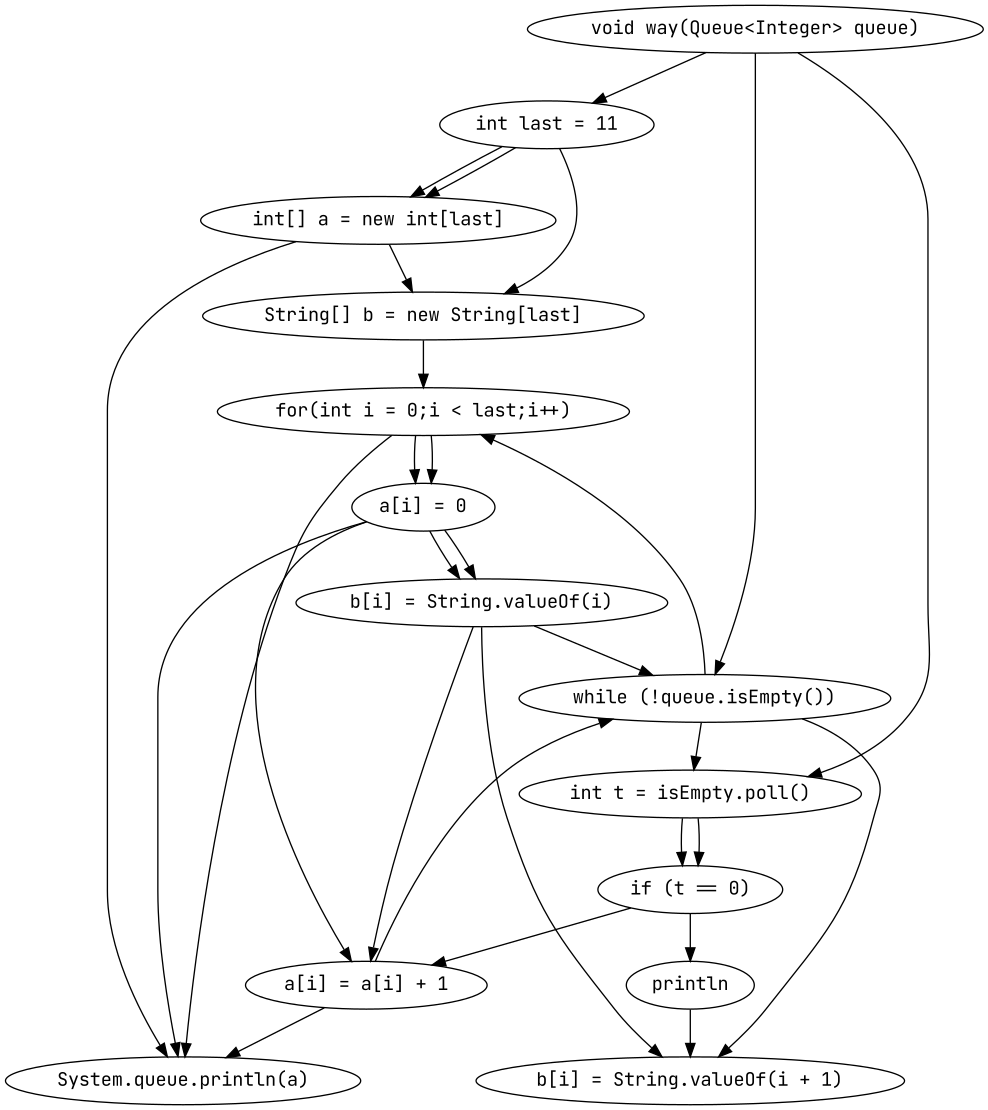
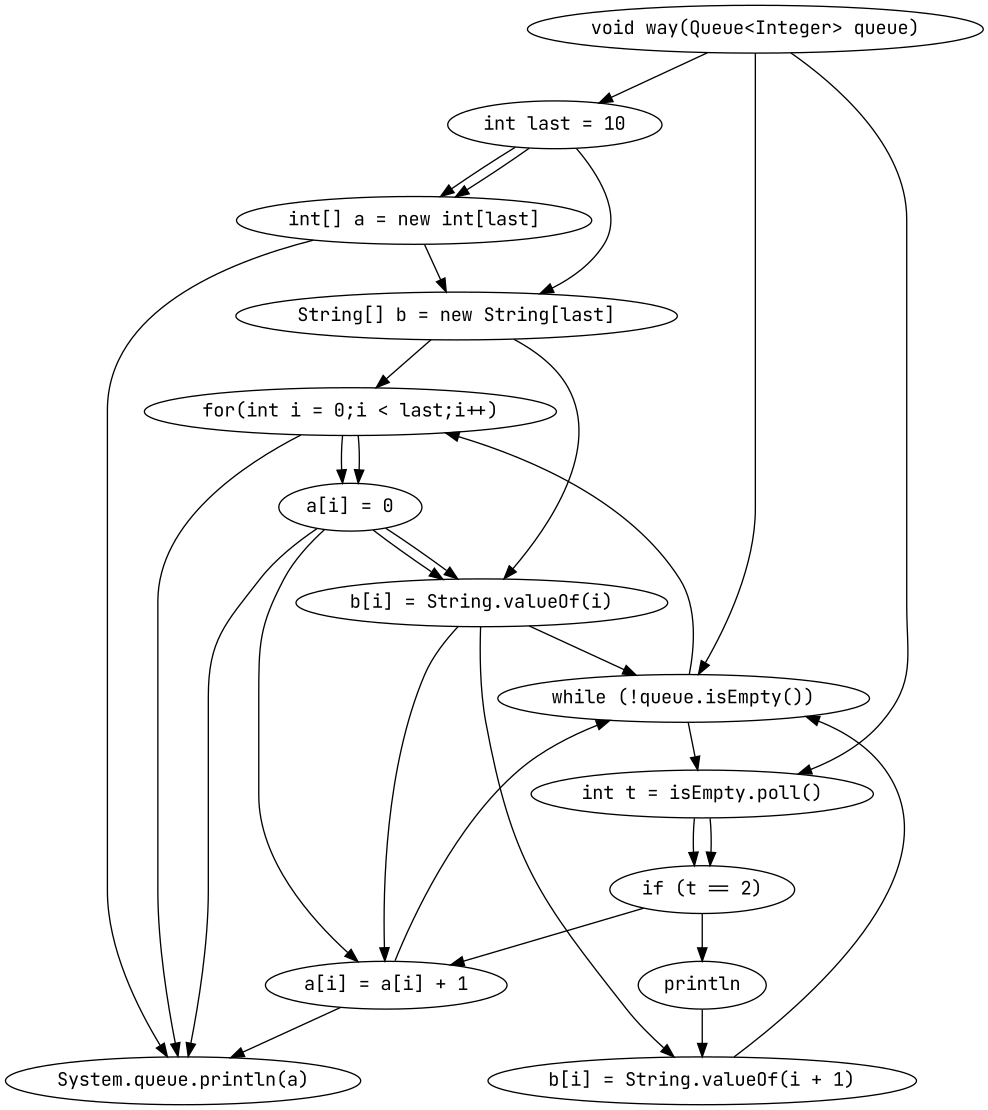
(547, 125) -> (555, 125)
none -> (577, 449)
(852, 882) -> (884, 899)
(690, 890) -> (702, 890)
